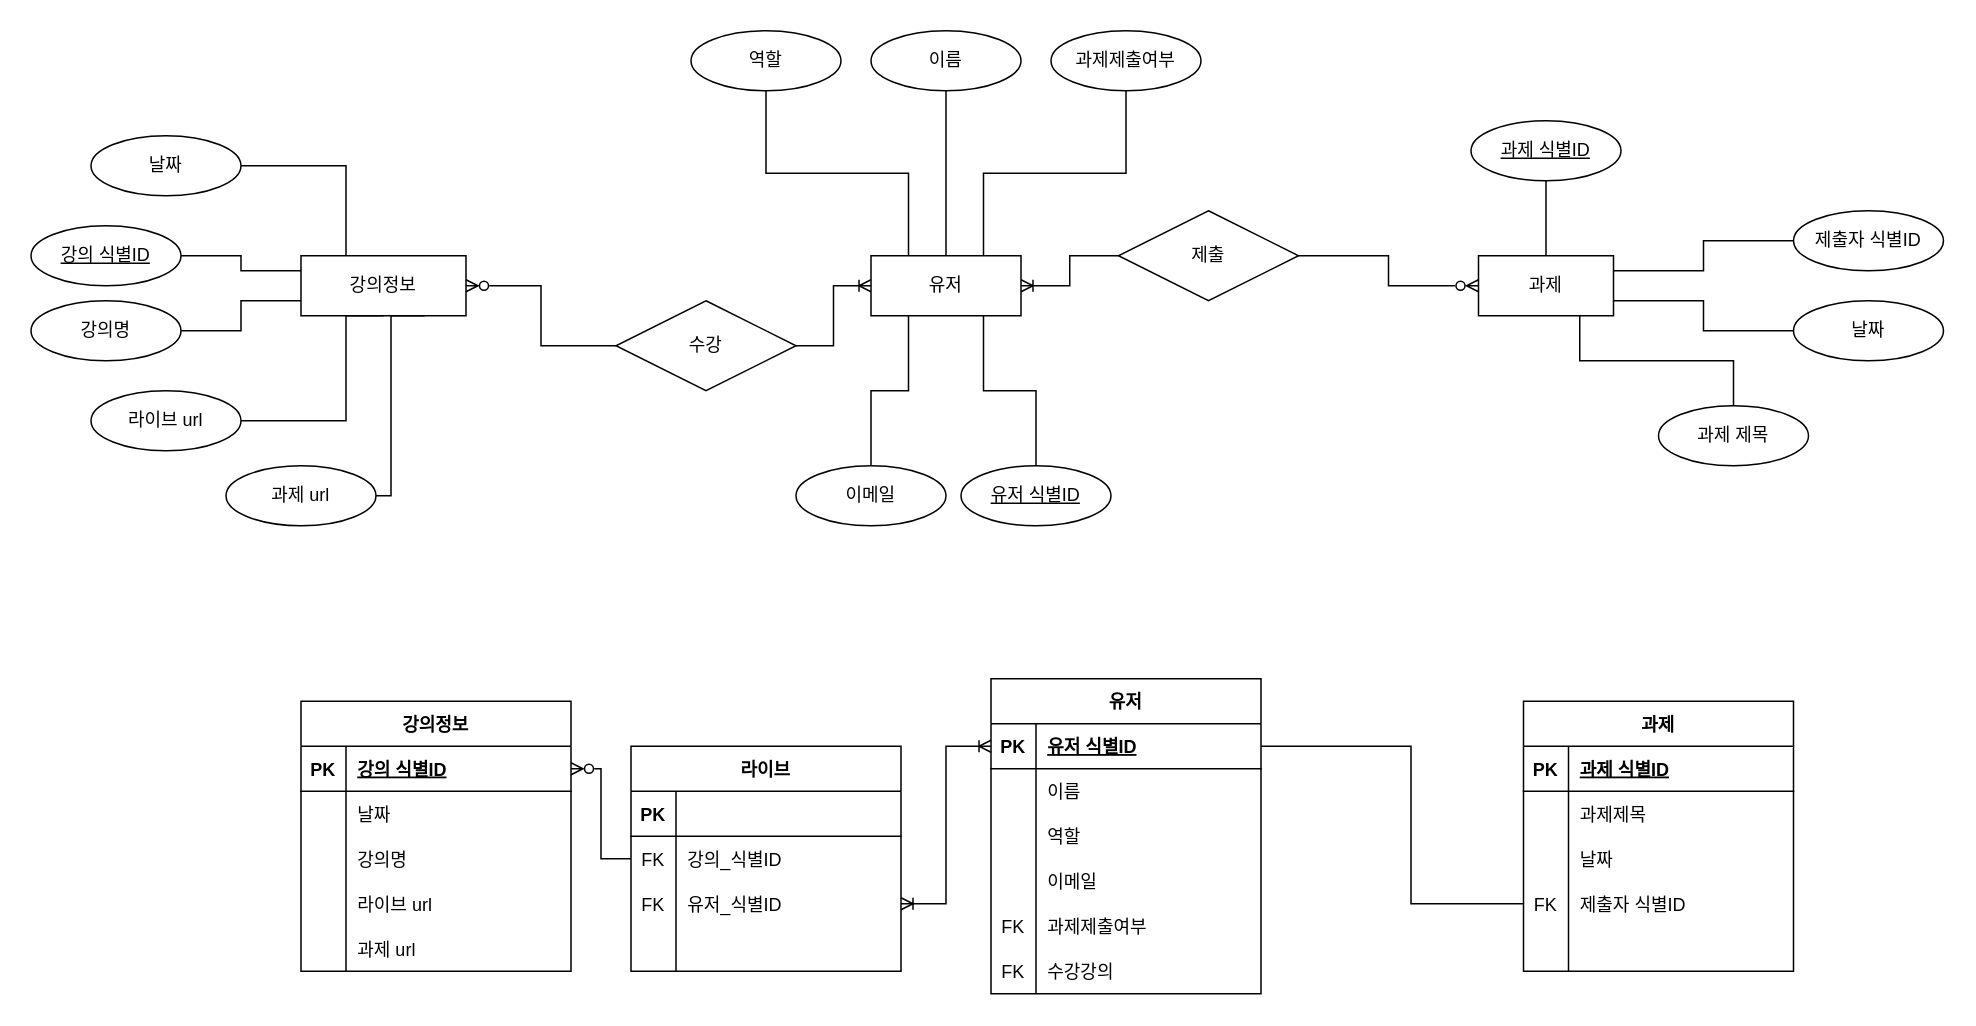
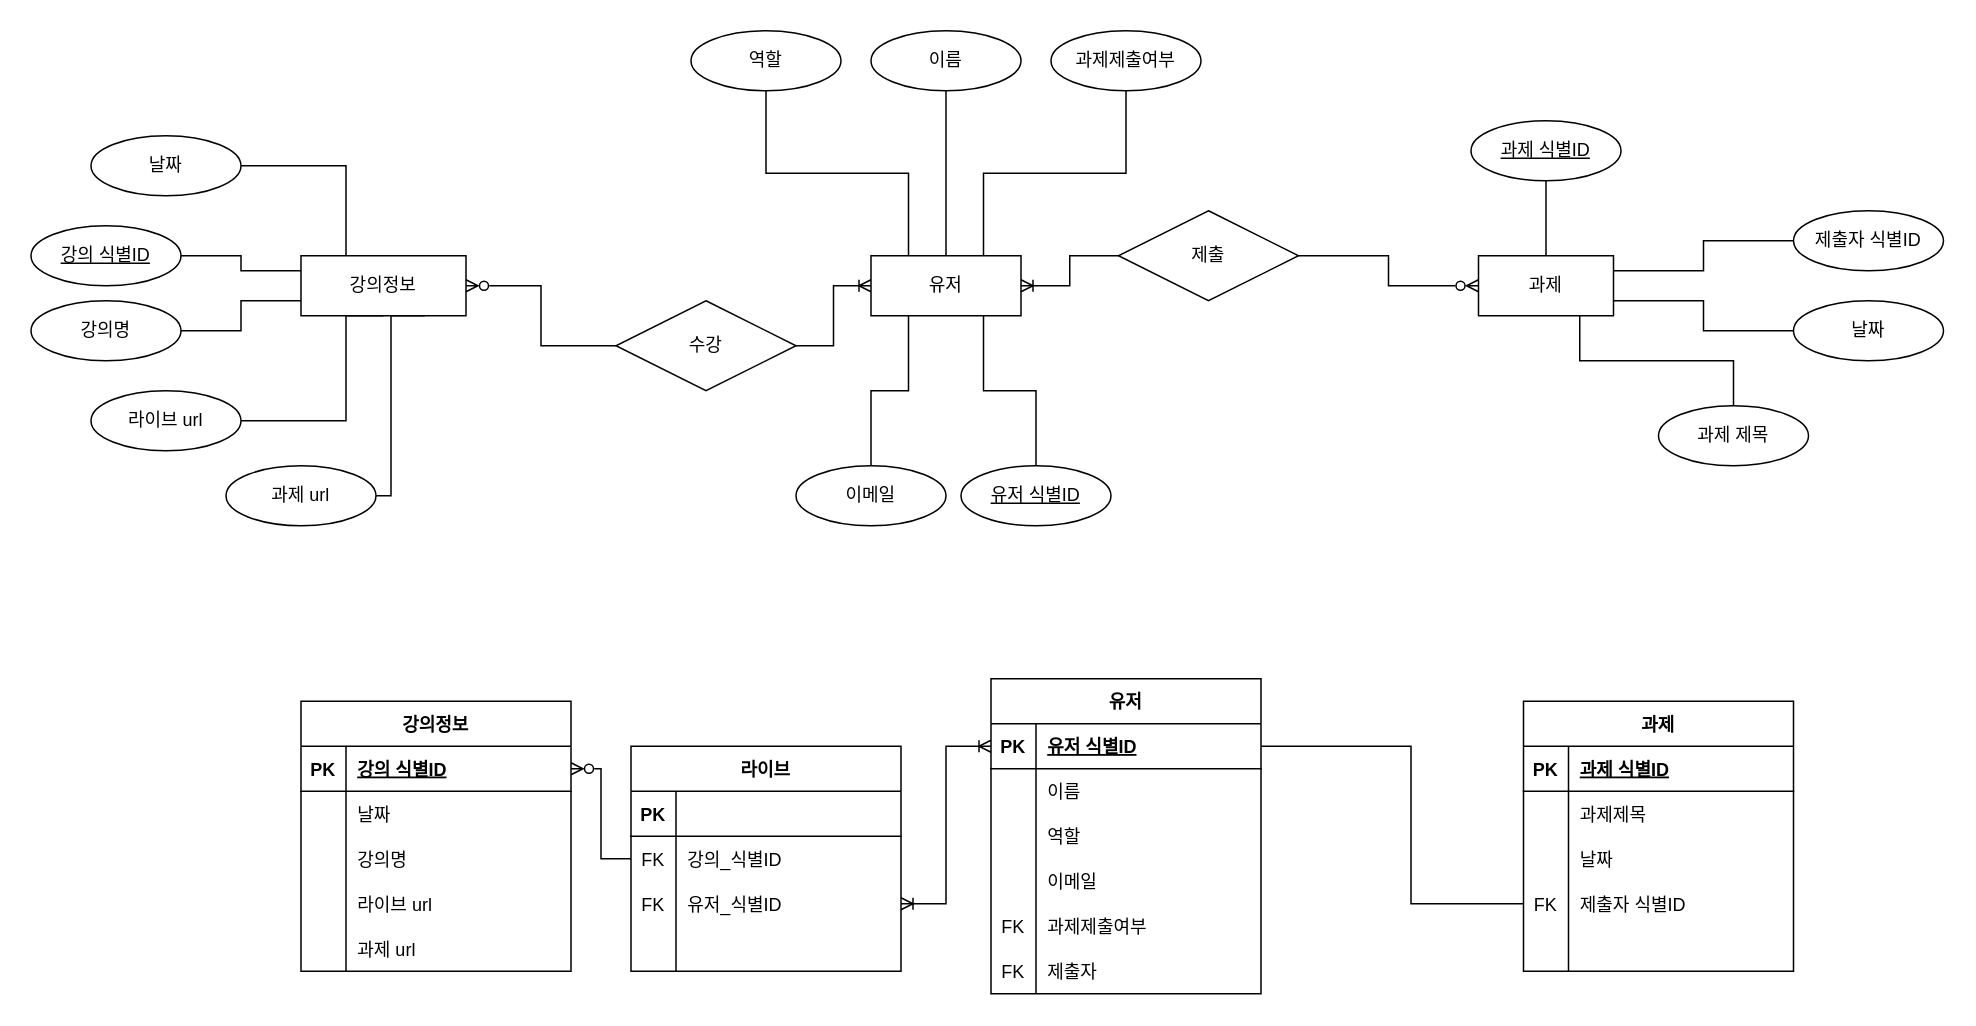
(1083, 972) -> (1074, 972)
